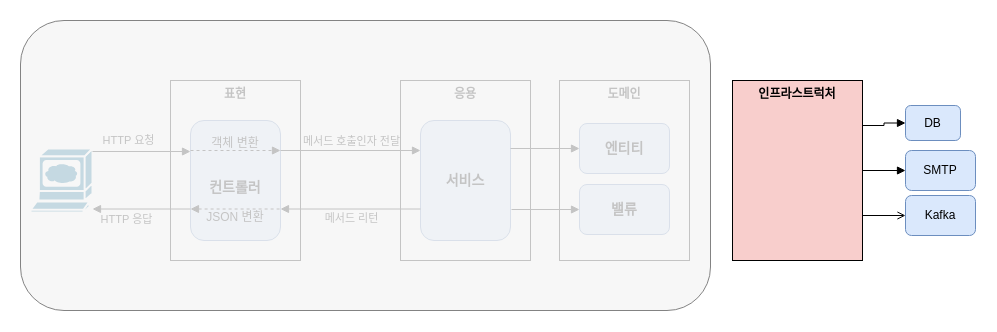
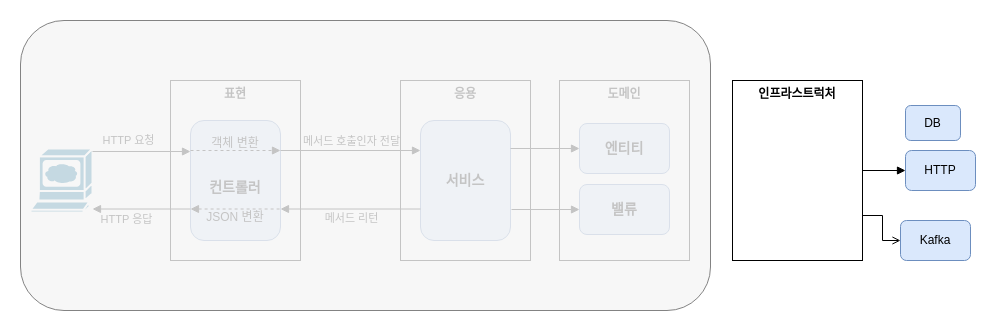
(881, 126) -> none
(798, 171) -> (798, 171)
(941, 171) -> (941, 171)
(941, 216) -> (936, 241)
